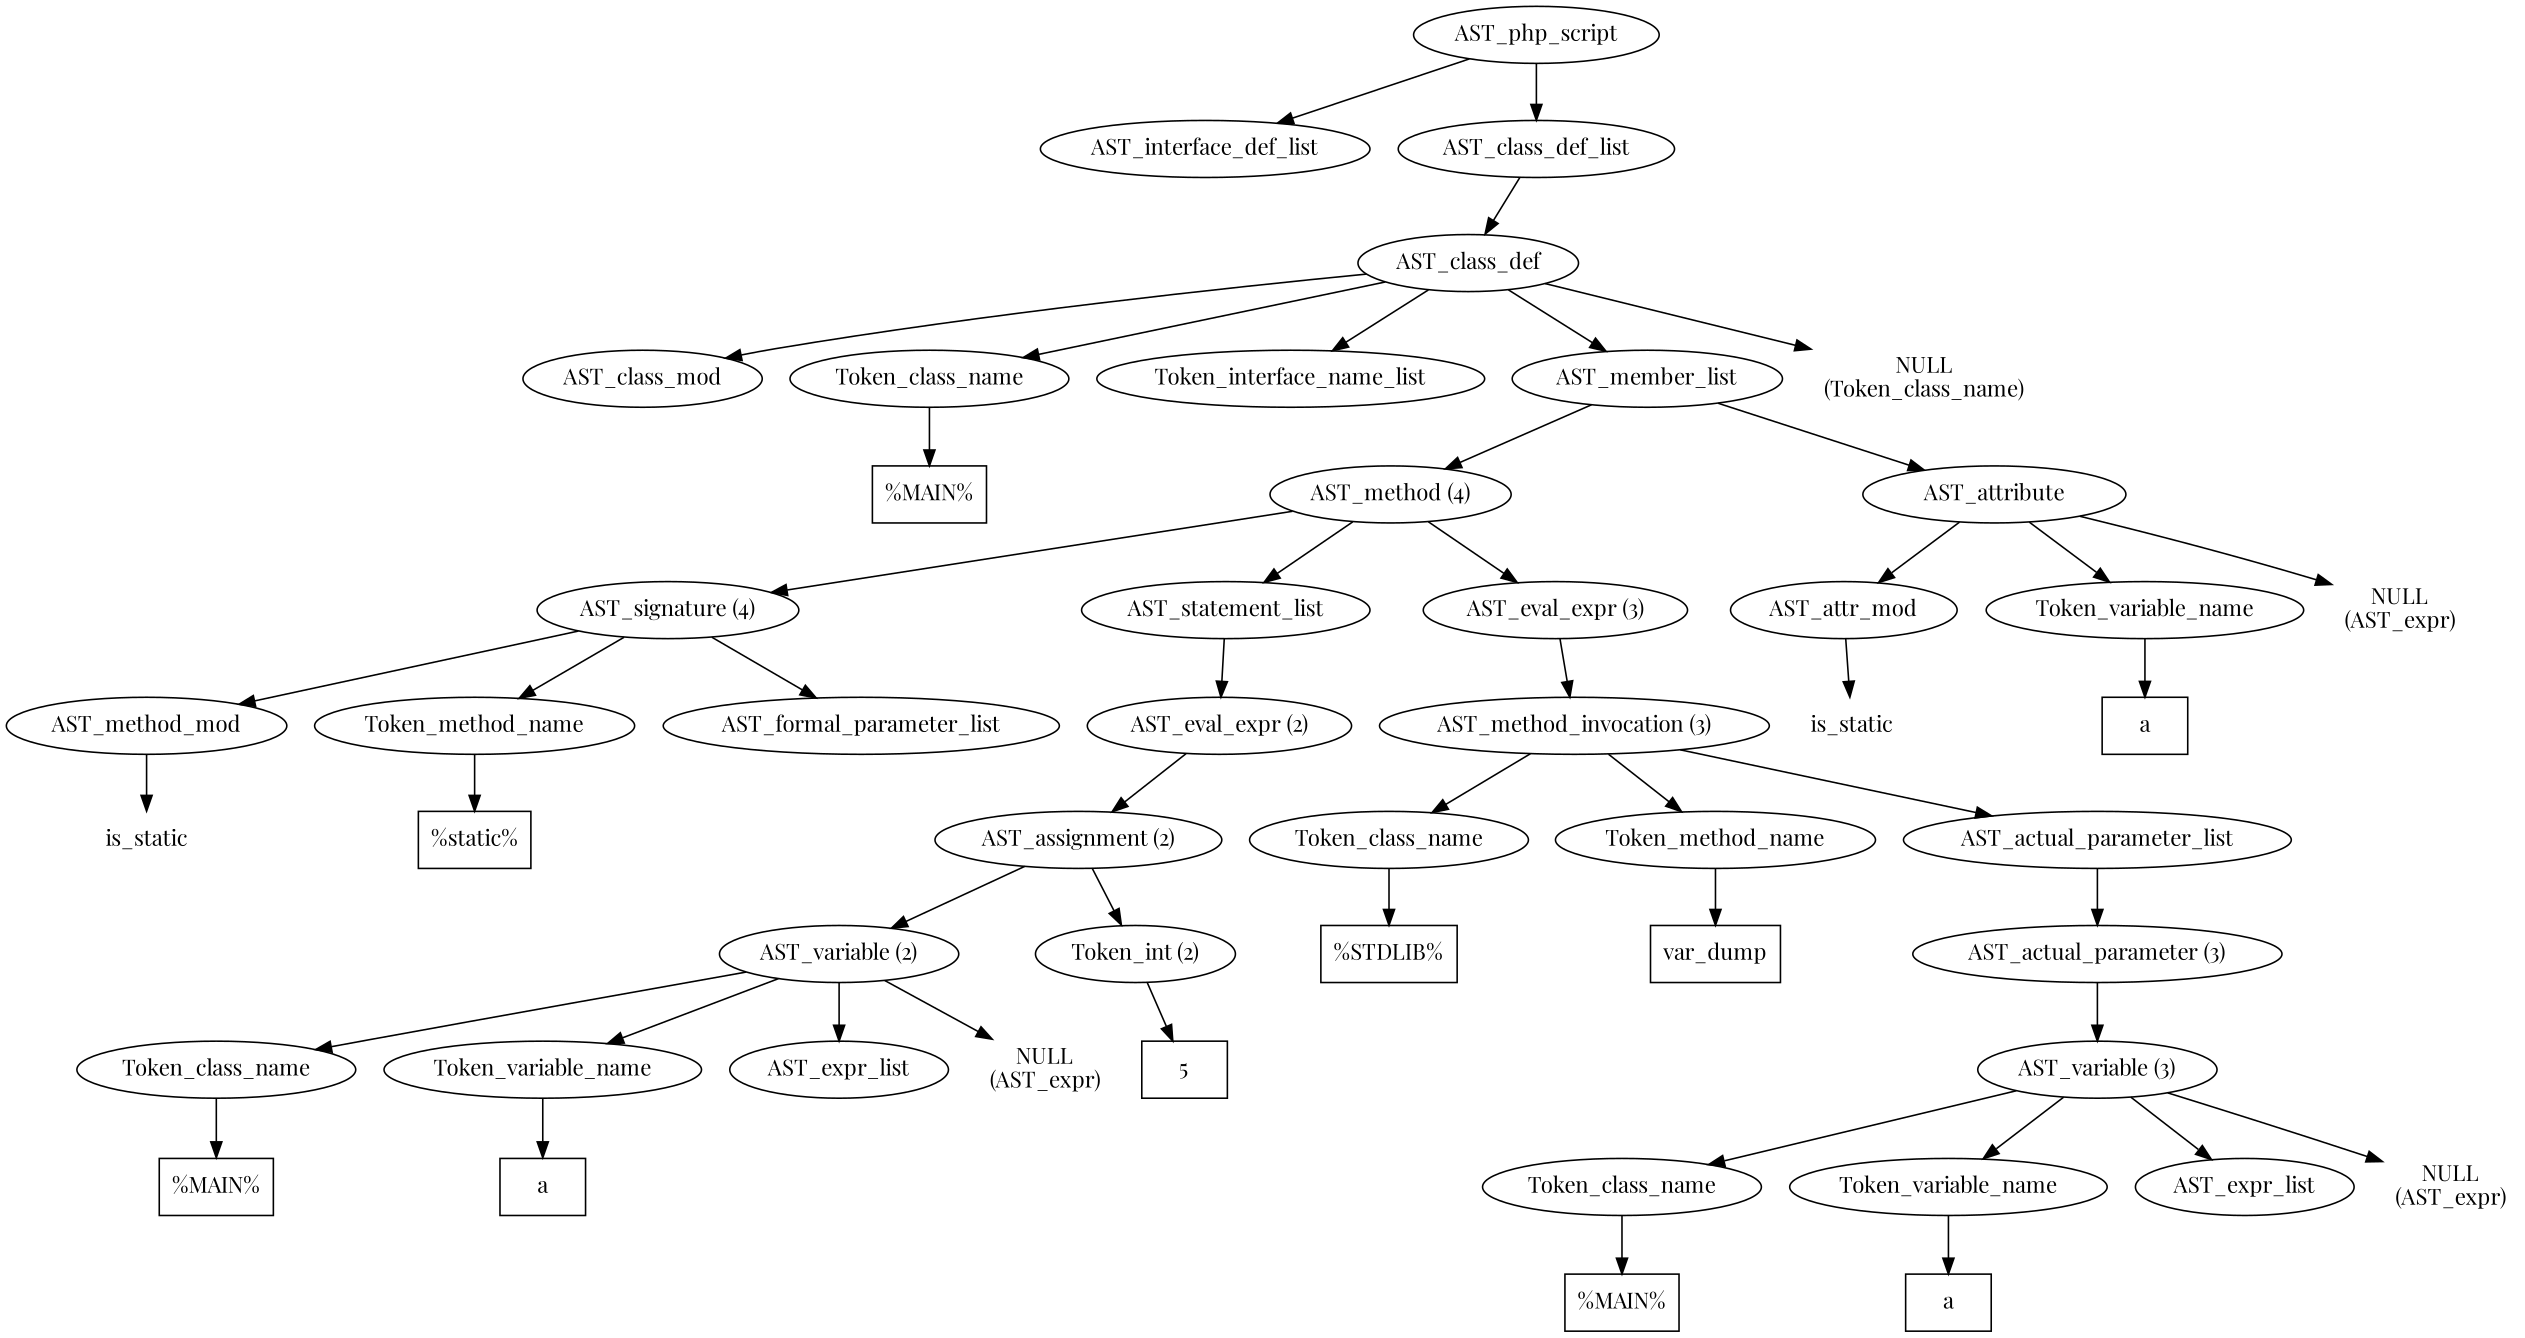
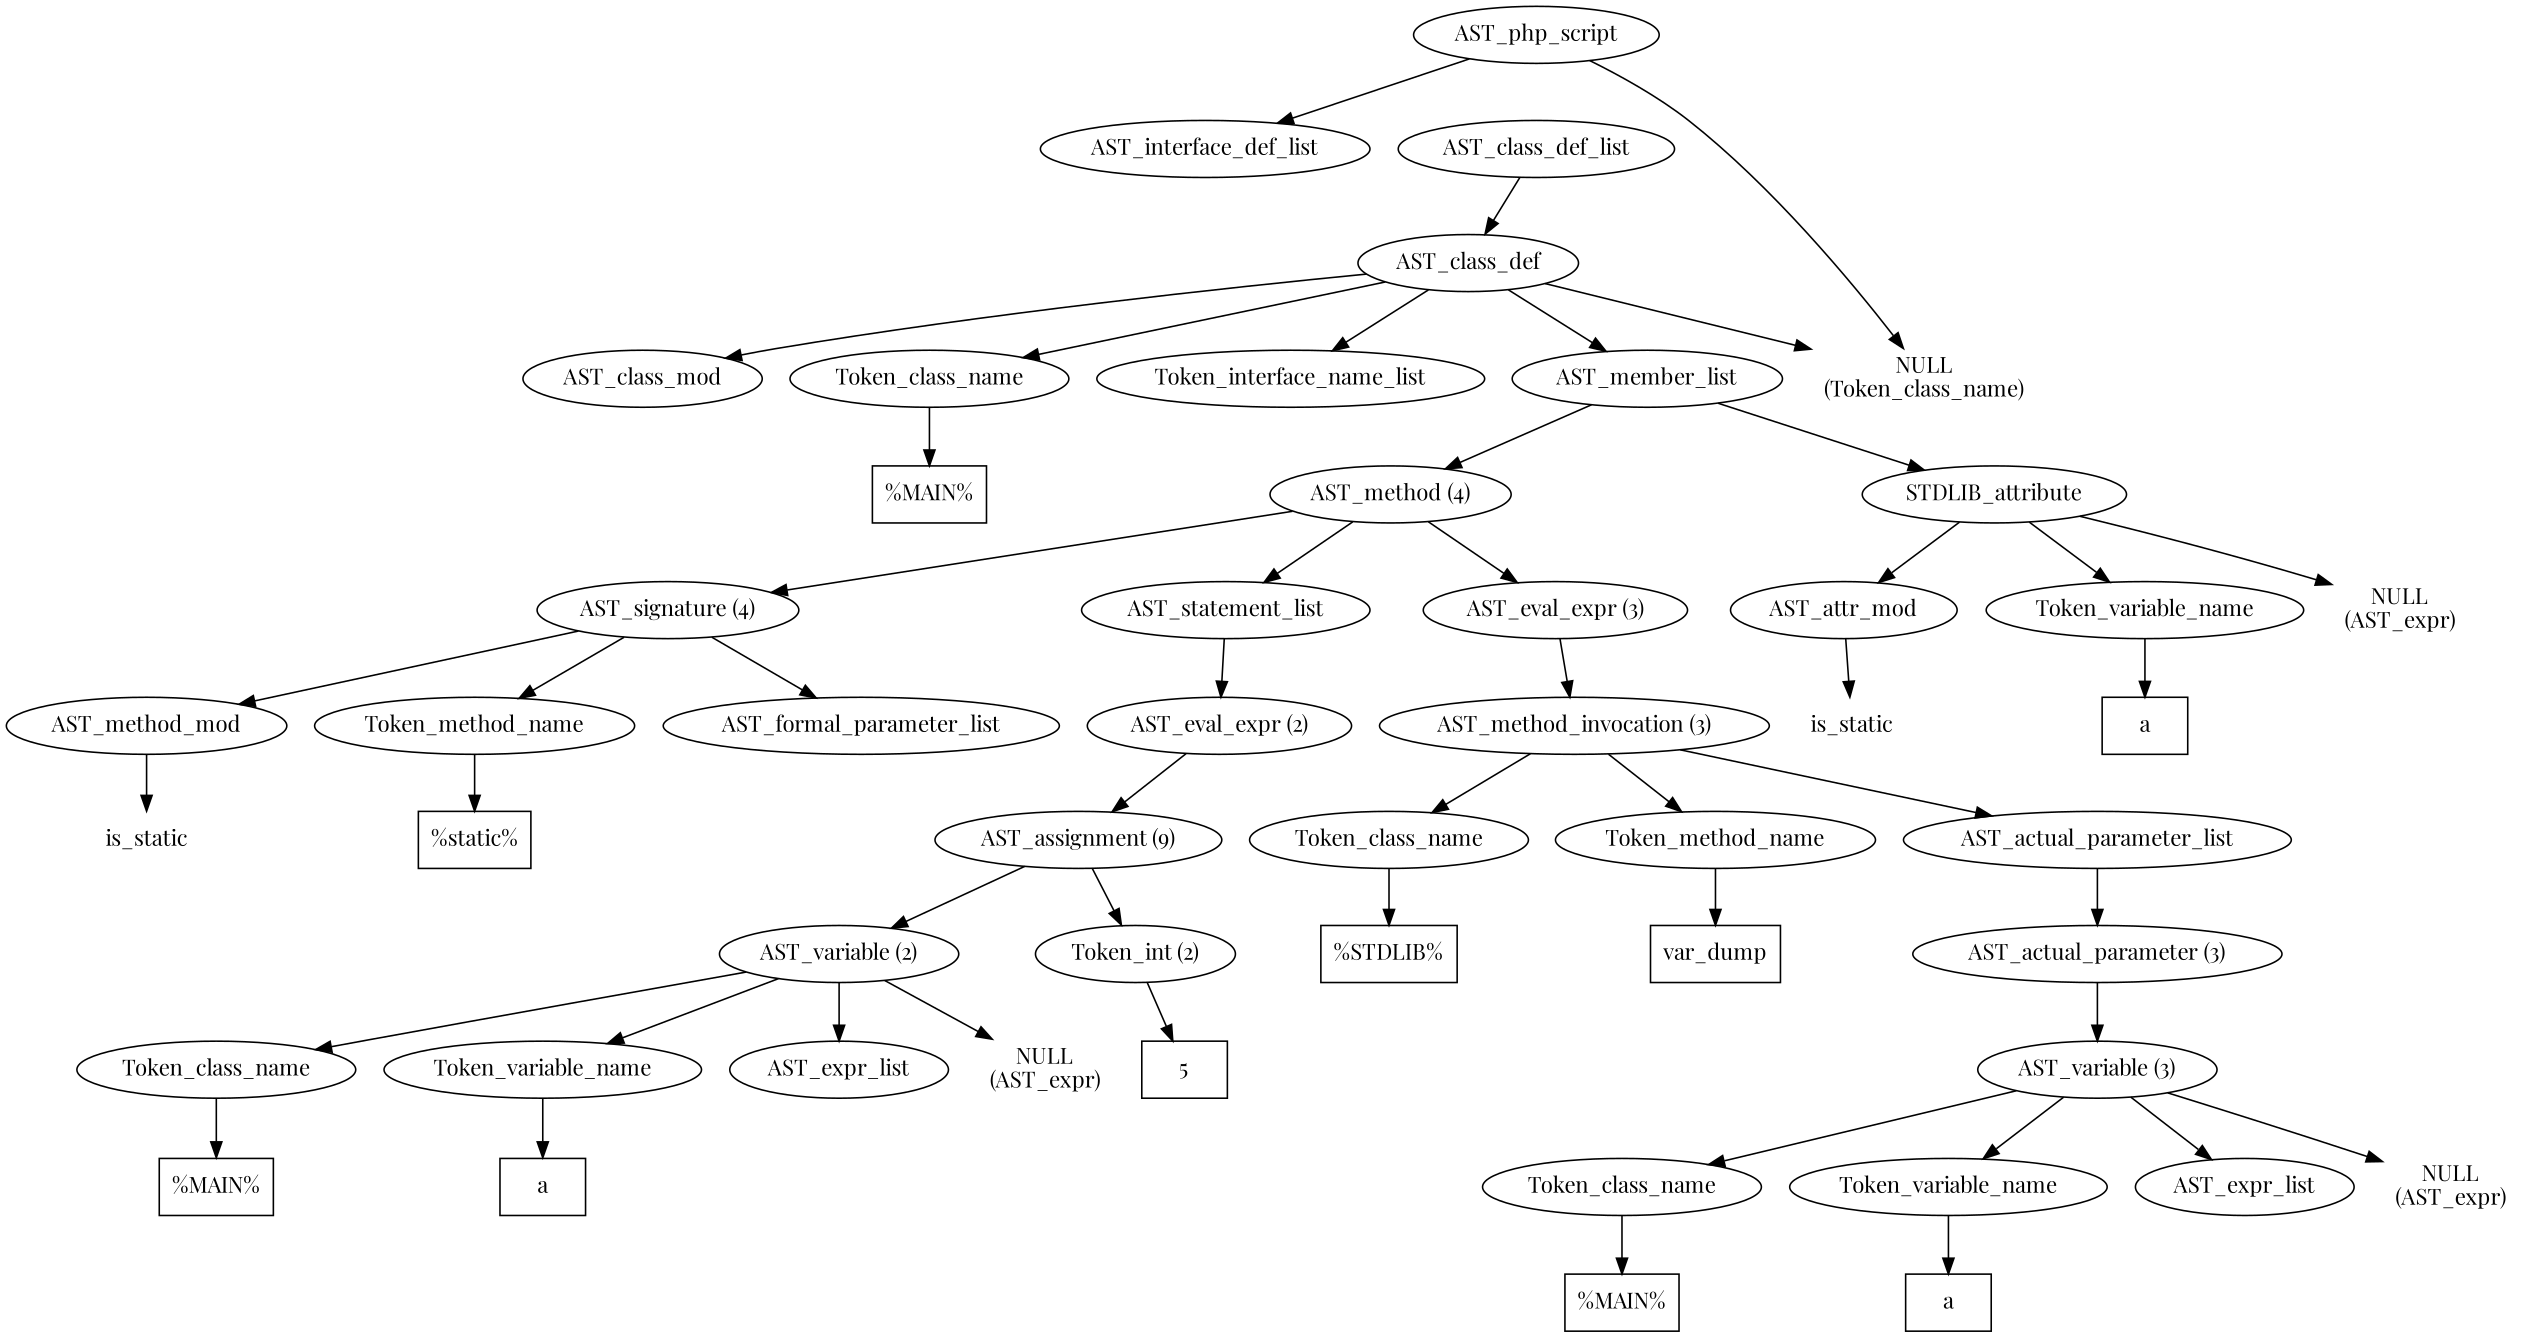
(1536, 84) -> (1757, 181)
(1994, 494) -> (1994, 494)
(1078, 840) -> (1078, 840)
